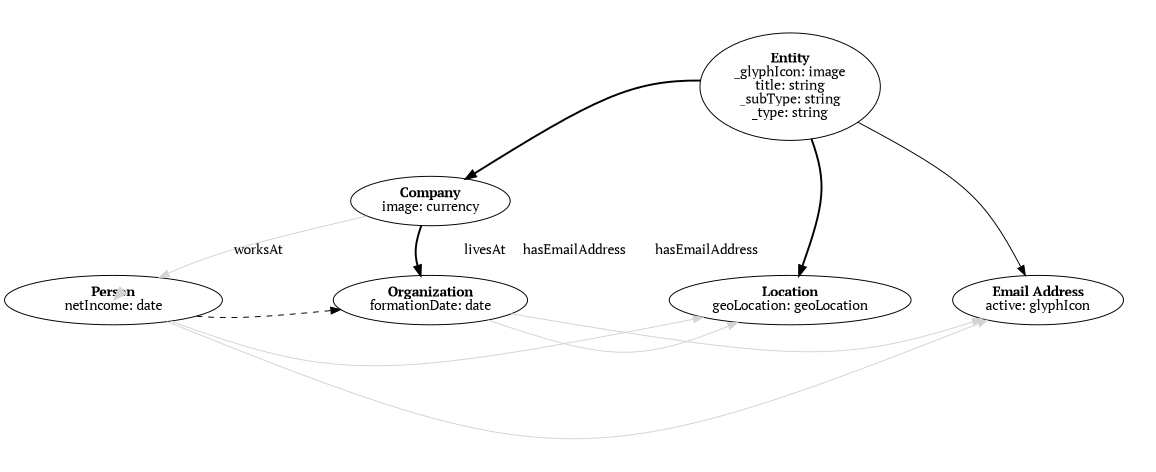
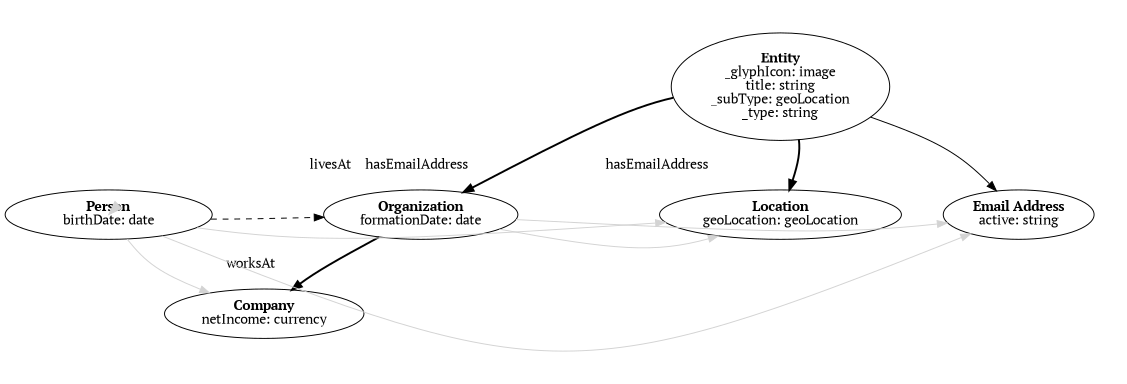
(790, 99) -> (780, 99)
(581, 111) -> (570, 138)
(430, 207) -> (264, 320)
(113, 306) -> (109, 220)
(1038, 306) -> (1019, 220)
